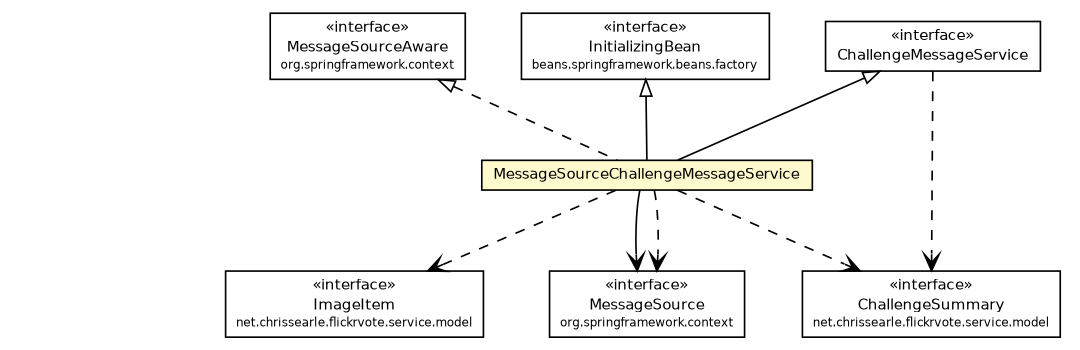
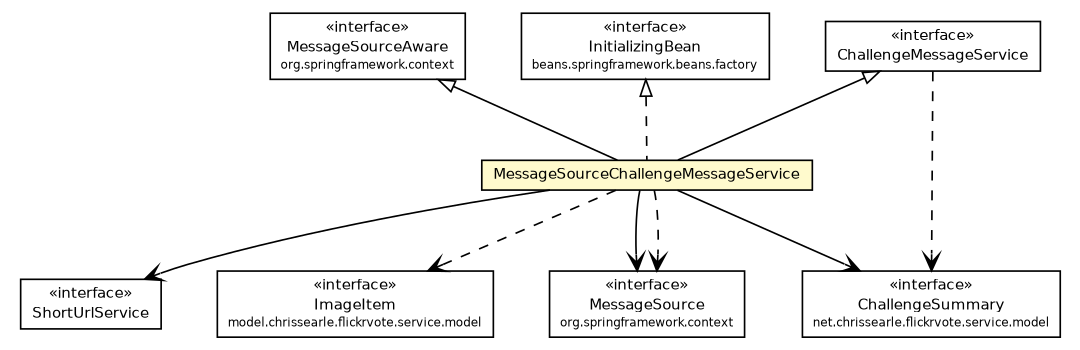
(536, 123) -> (536, 123)
(646, 128) -> (646, 128)
(761, 227) -> (761, 227)
none -> (90, 304)
(355, 323) -> (355, 323)
